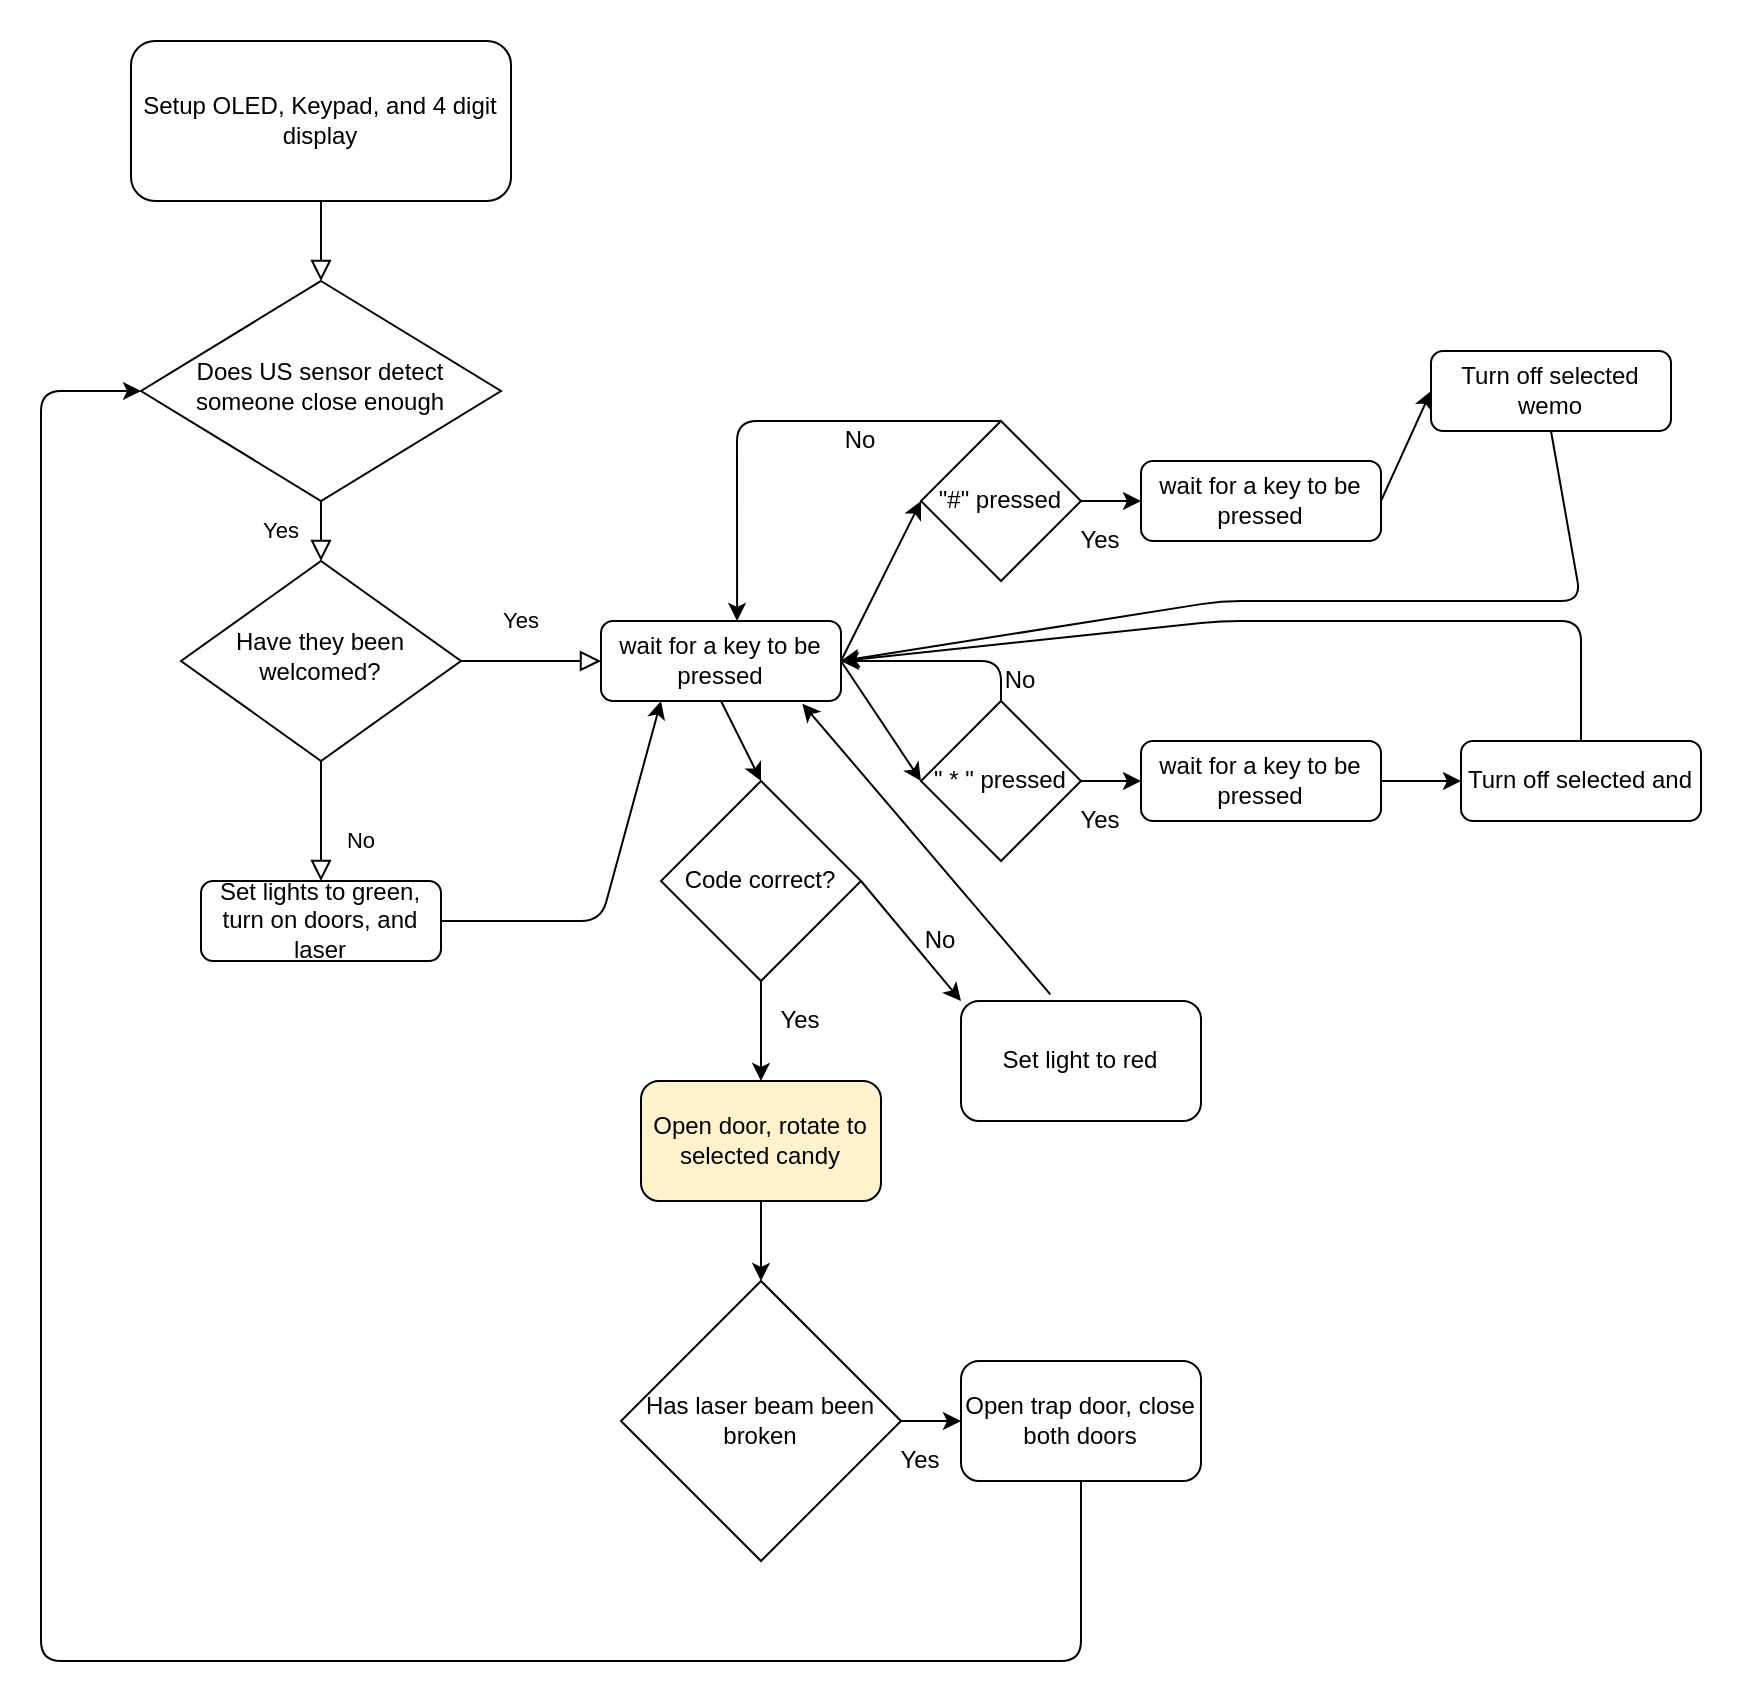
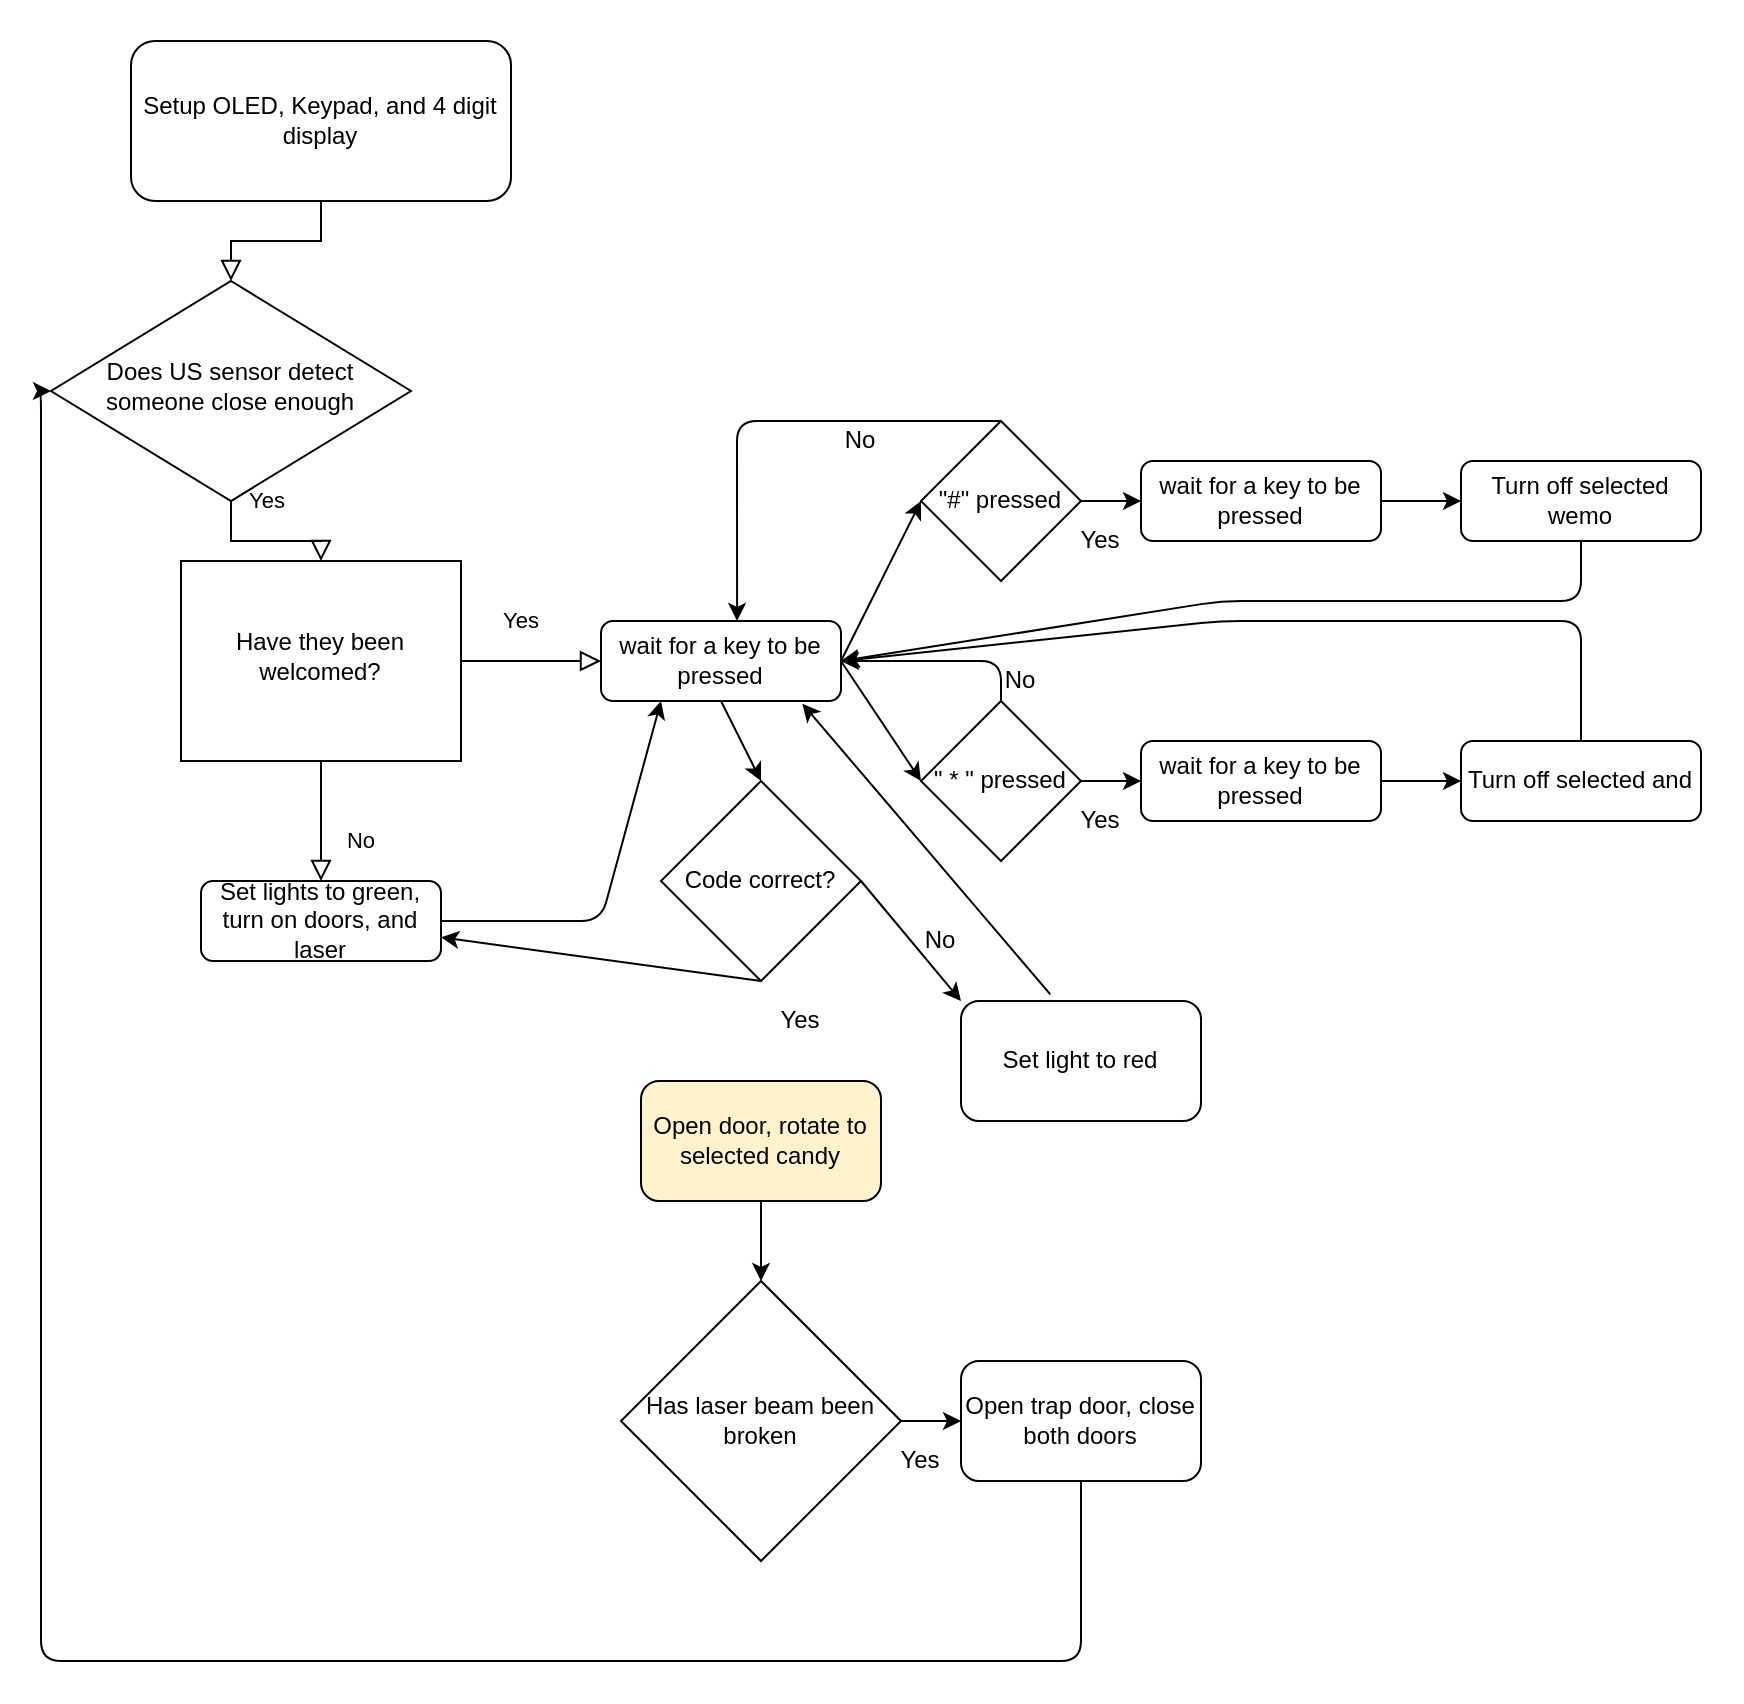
(321, 391) -> (231, 391)
(1551, 391) -> (1581, 501)
(321, 661) -> (321, 661)
(761, 1024) -> (607, 960)
